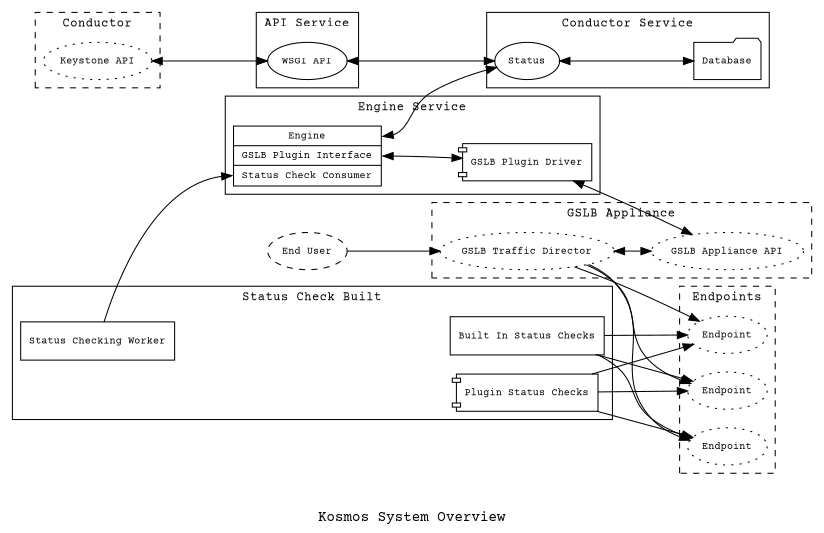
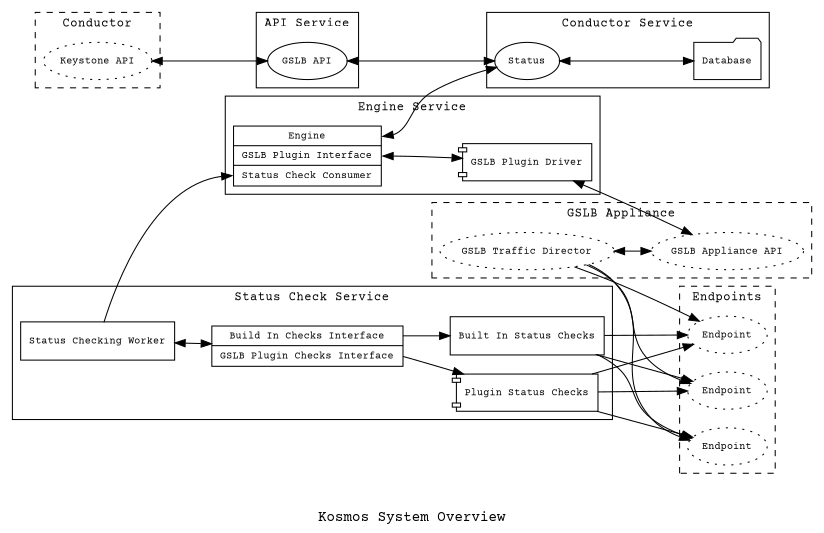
(307, 61) -> (307, 61)
(307, 251) -> none
(312, 297) -> (312, 297)
none -> (307, 346)
